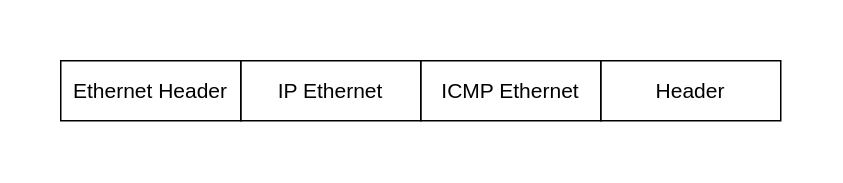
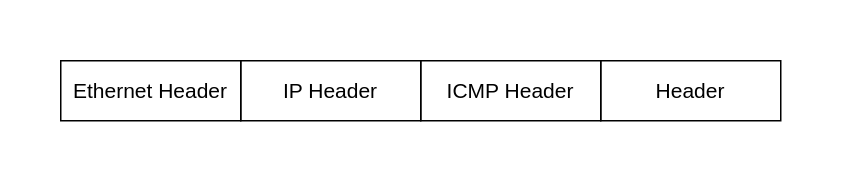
(331, 91) -> (331, 91)
(511, 91) -> (511, 91)
